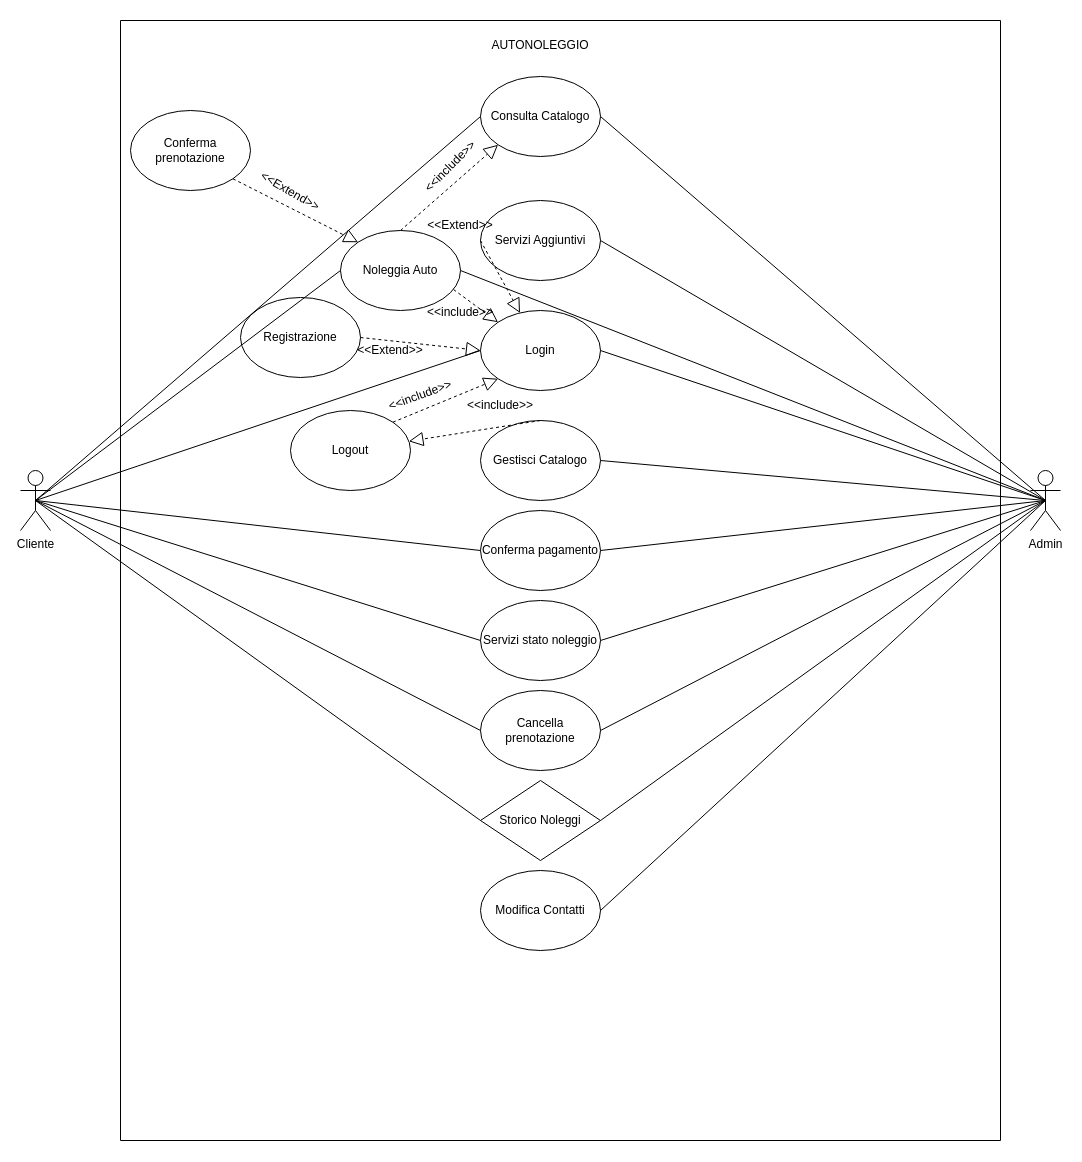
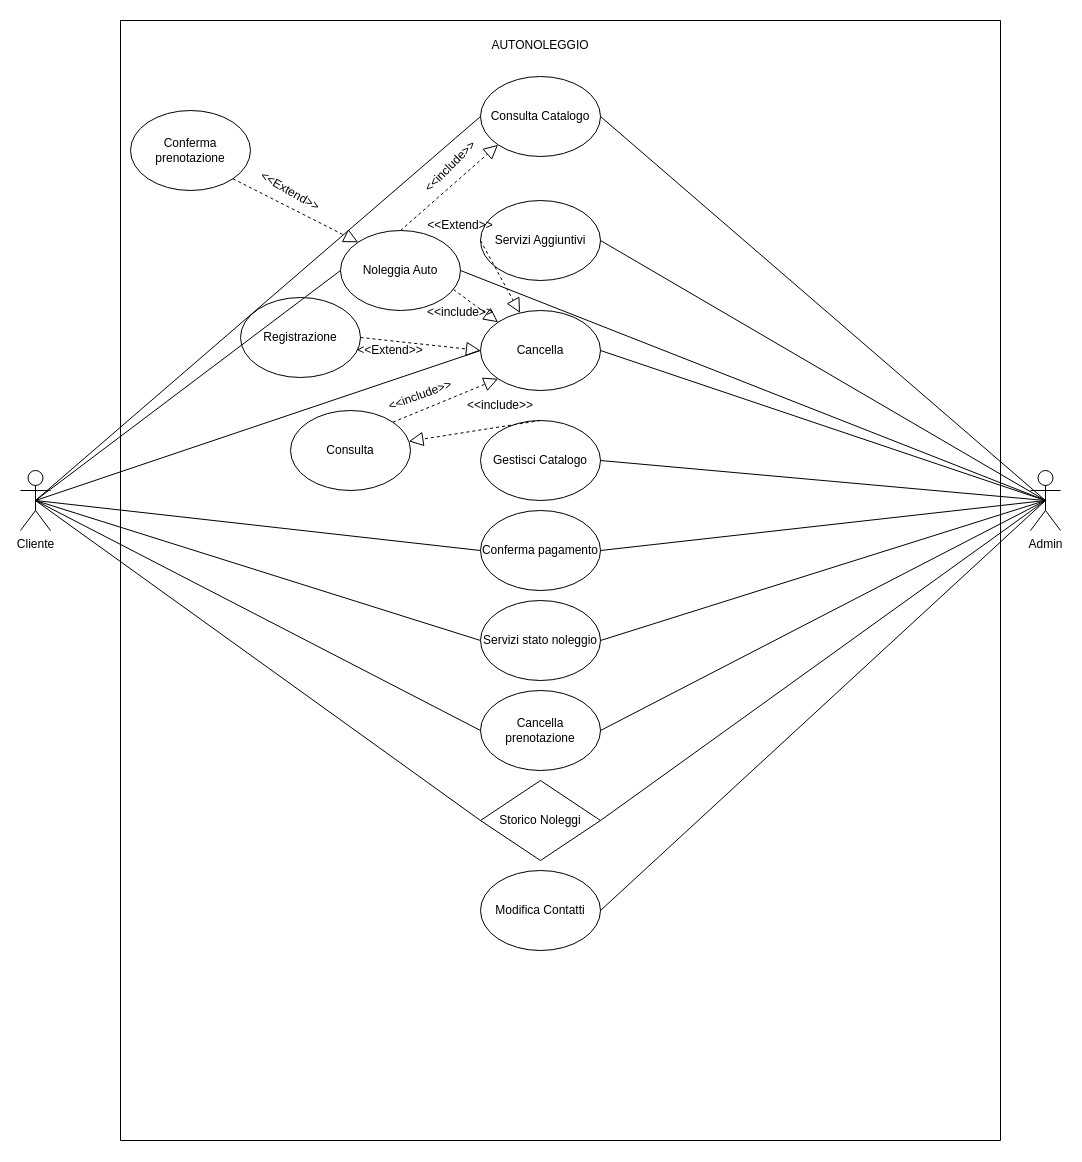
(541, 351) -> (541, 351)
(351, 451) -> (351, 451)
